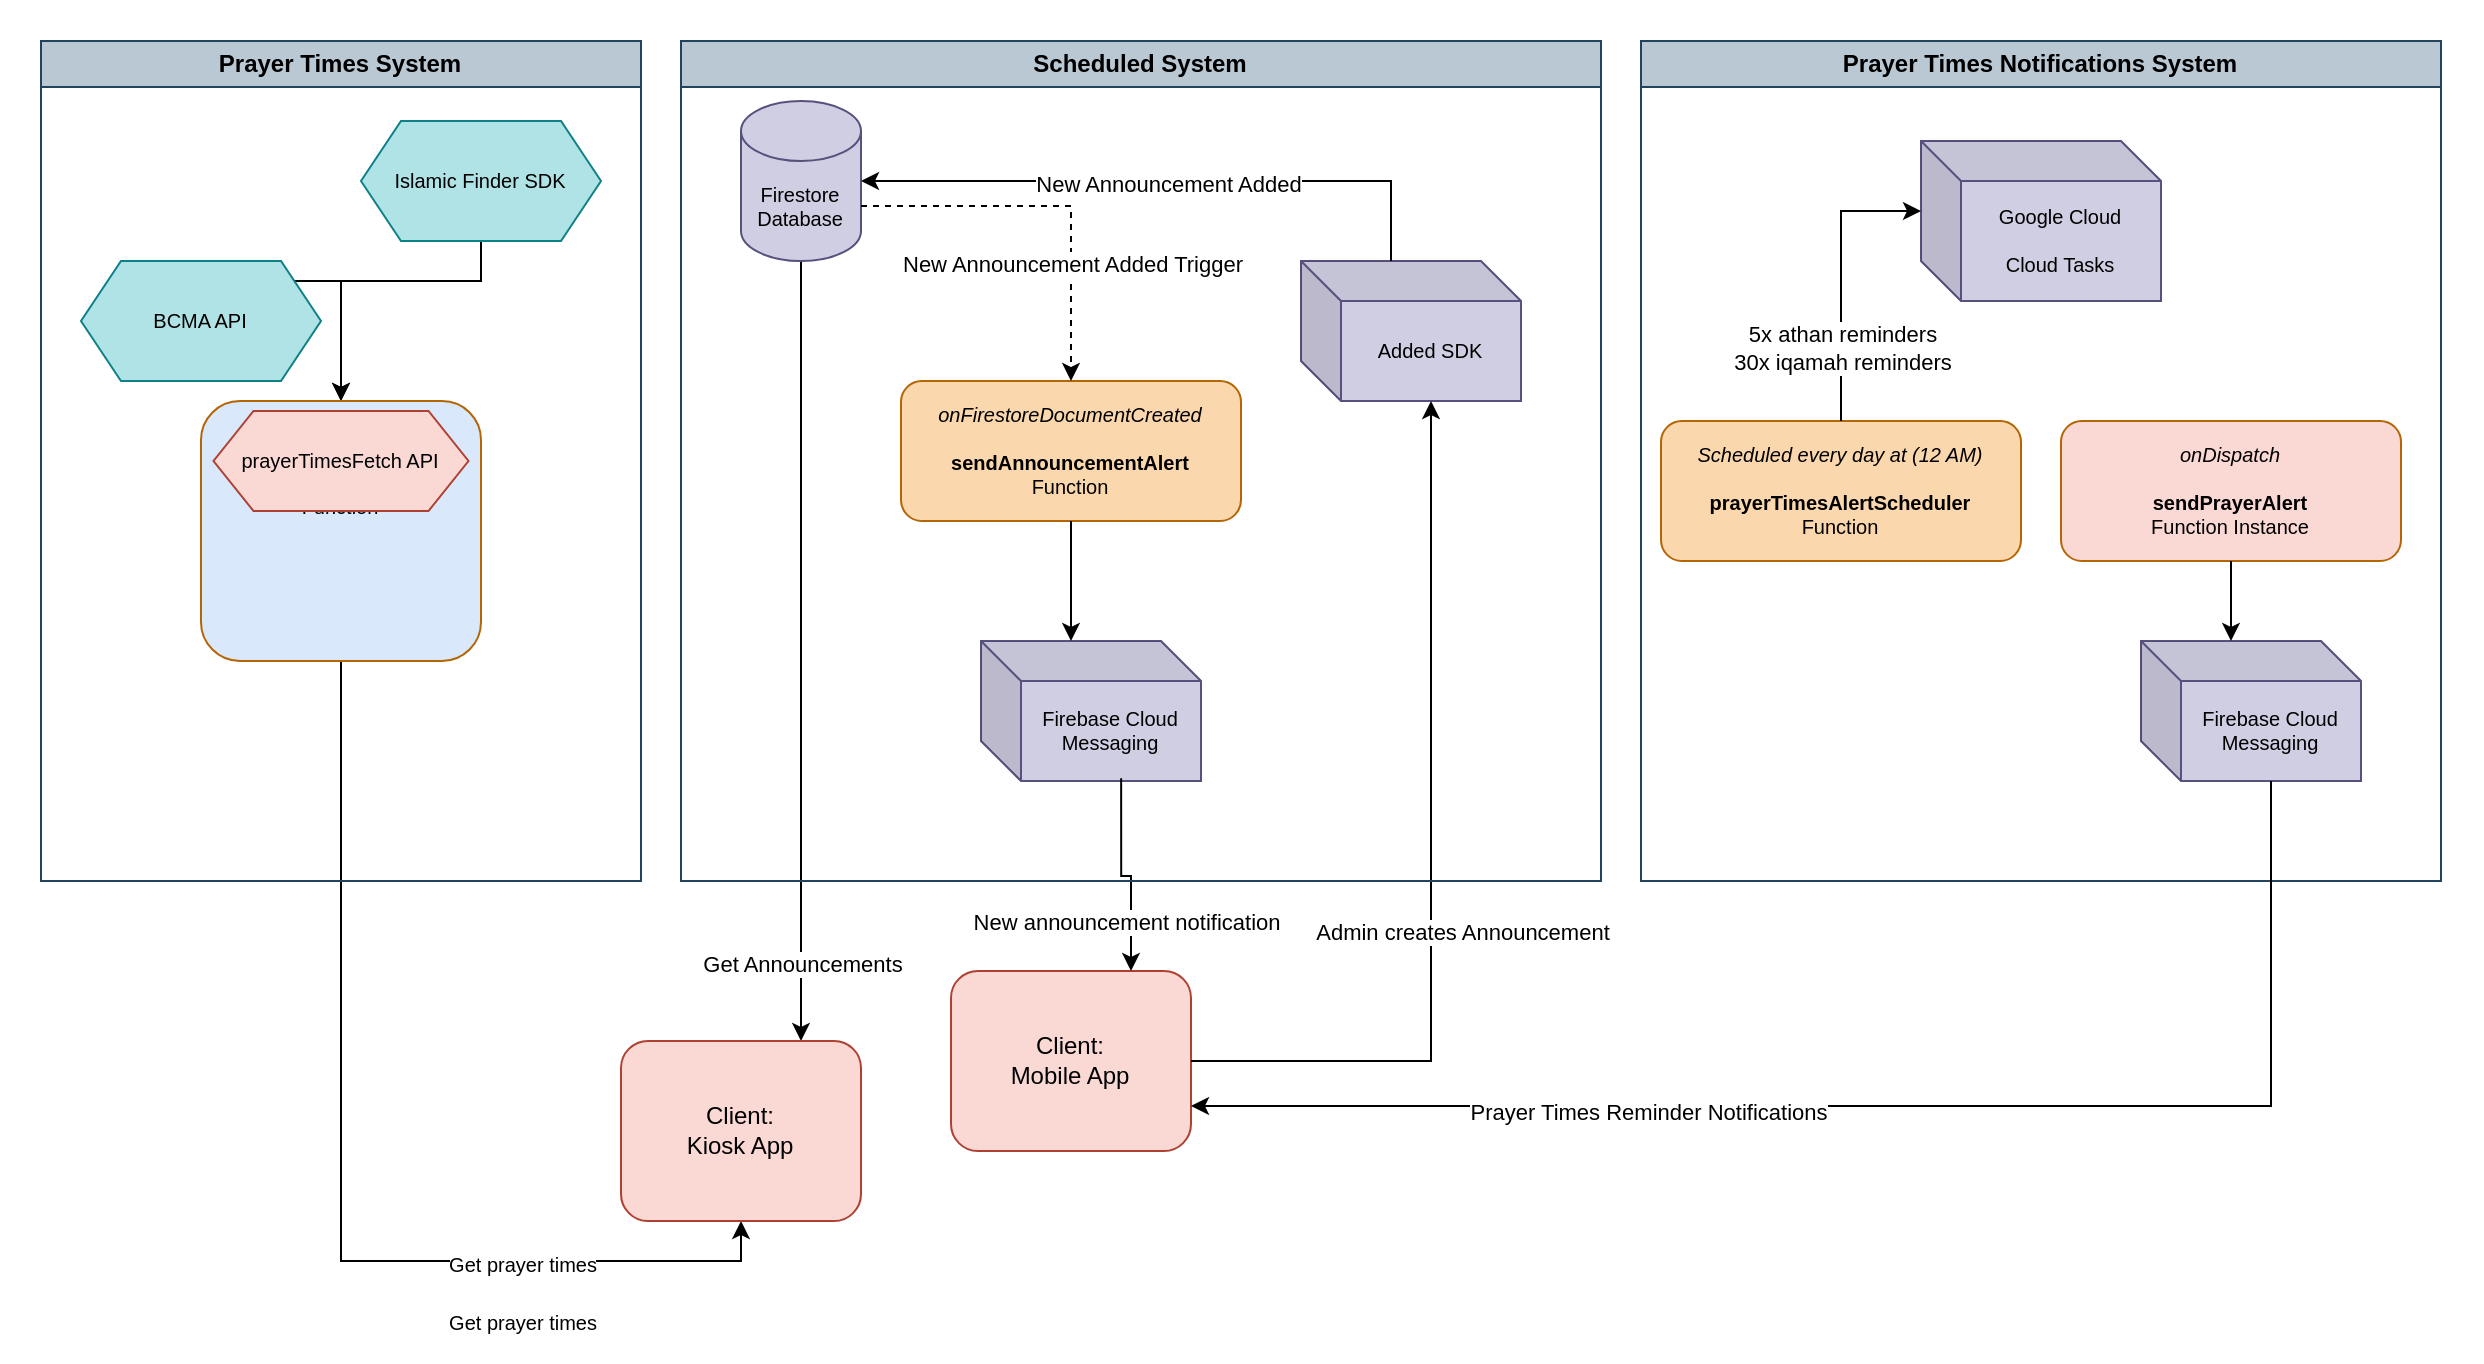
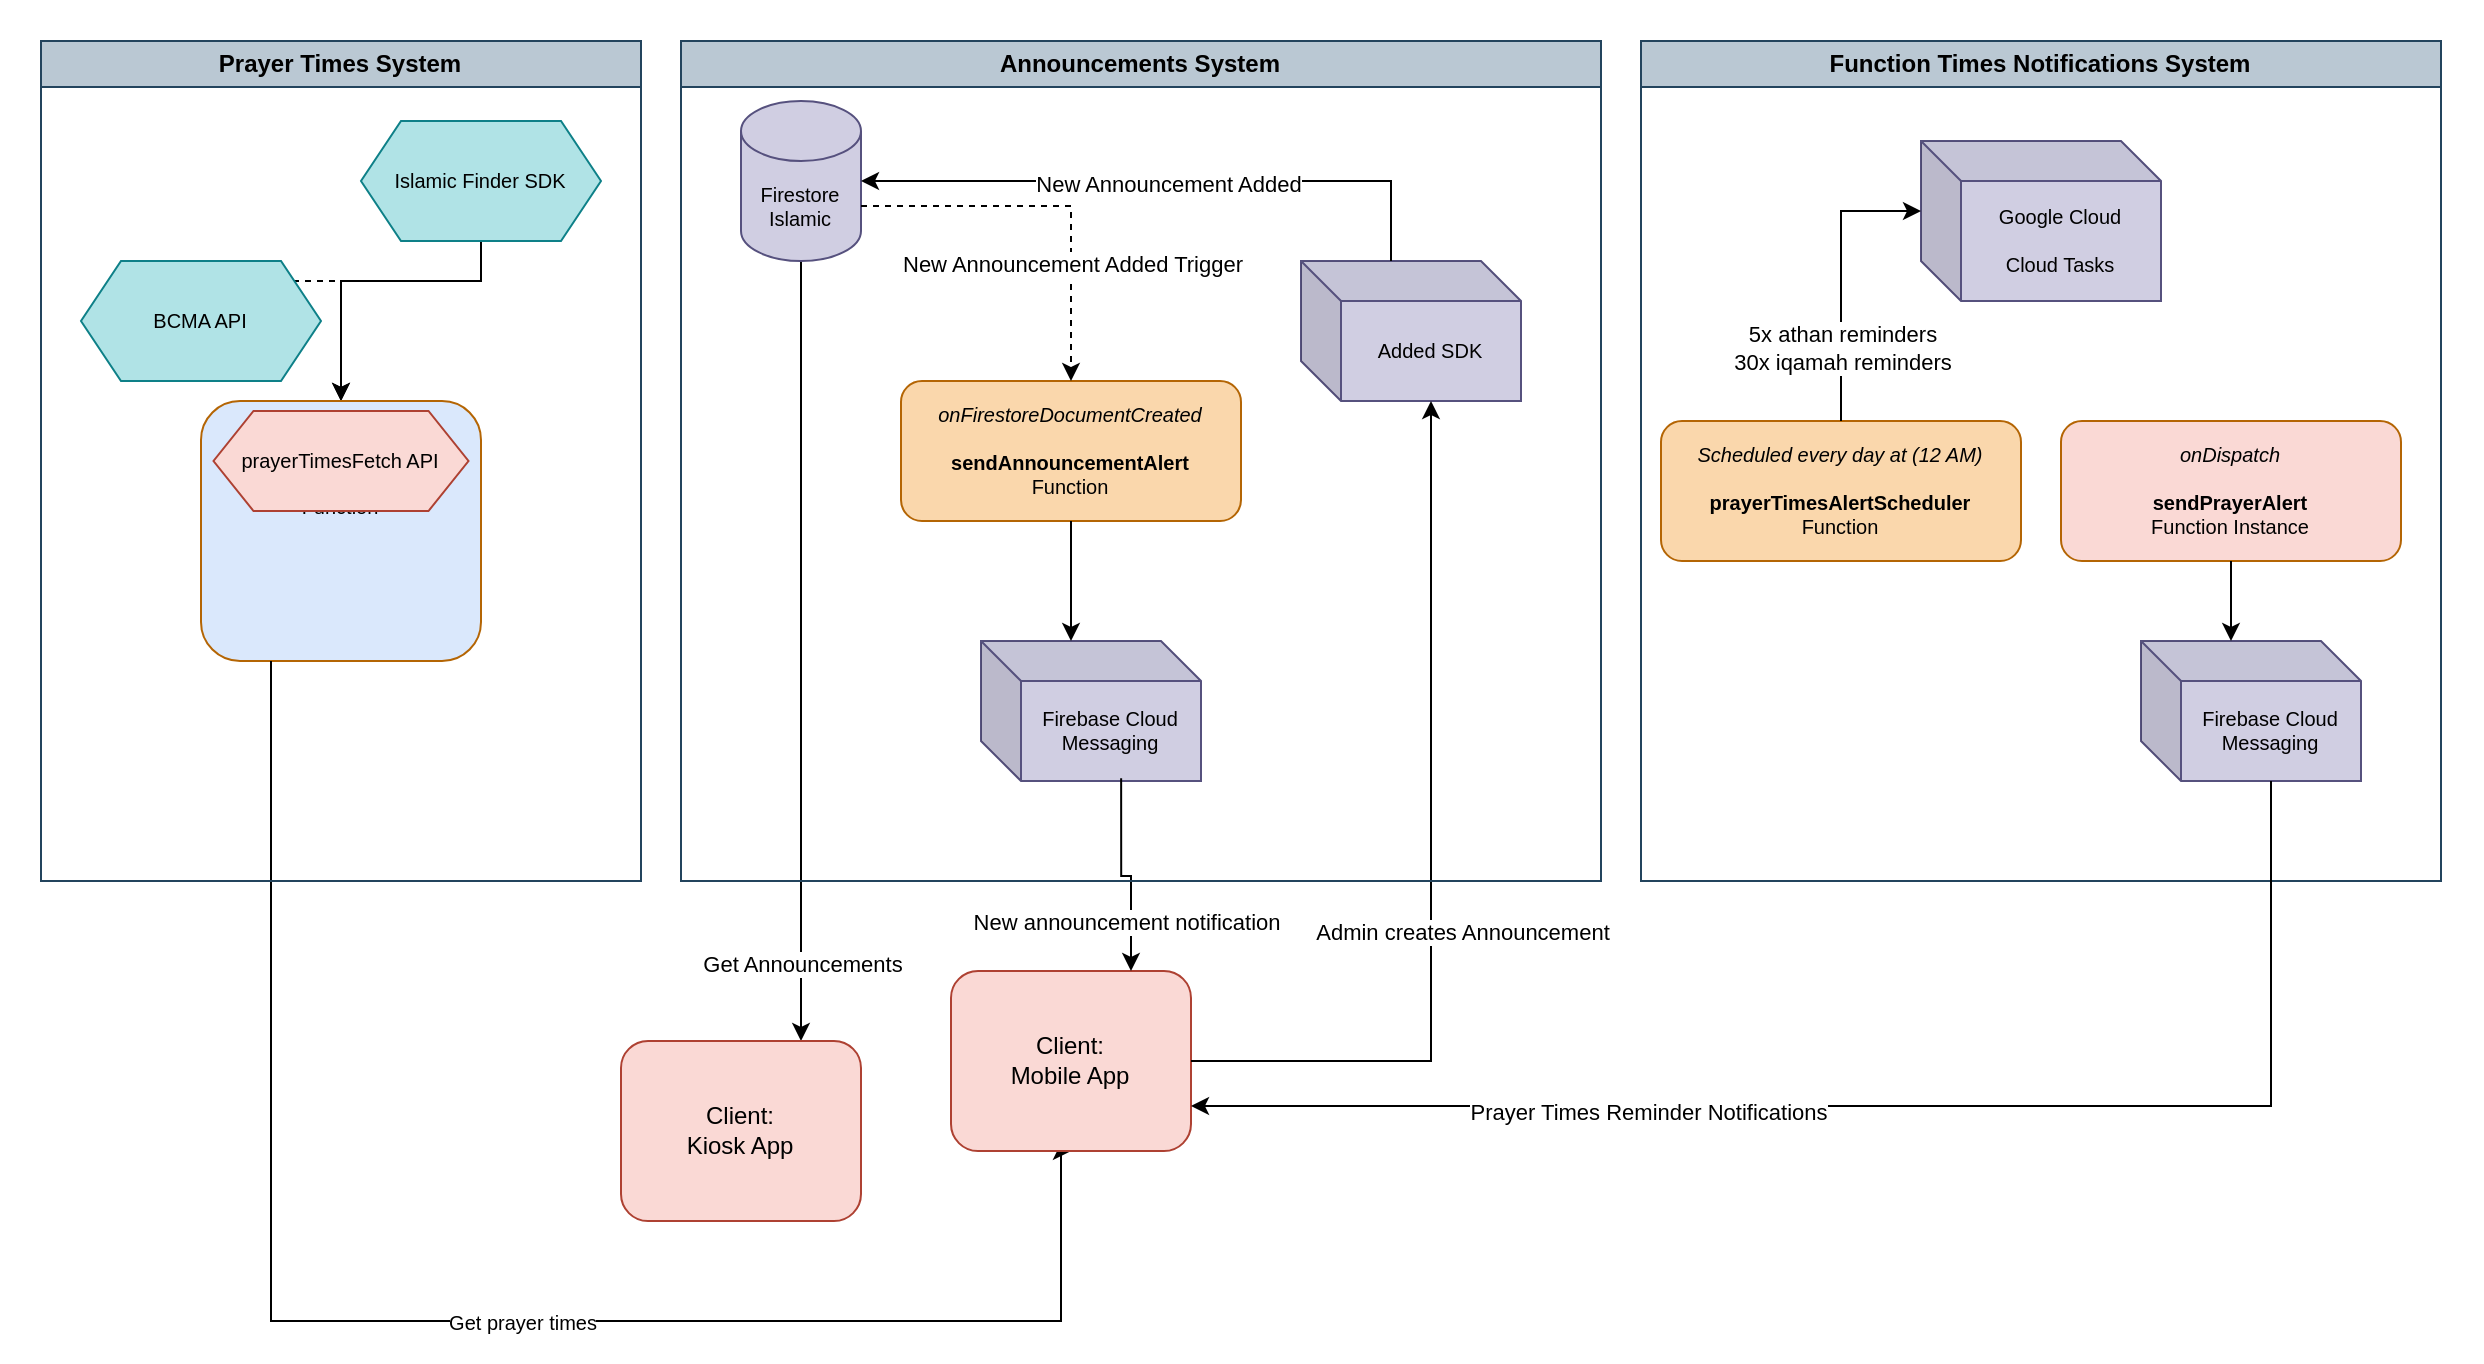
(1141, 65) -> (1141, 65)
(2041, 65) -> (2041, 65)
(801, 207) -> (801, 207)
(317, 281) -> (317, 281)
none -> (271, 1081)
(341, 1174) -> none
